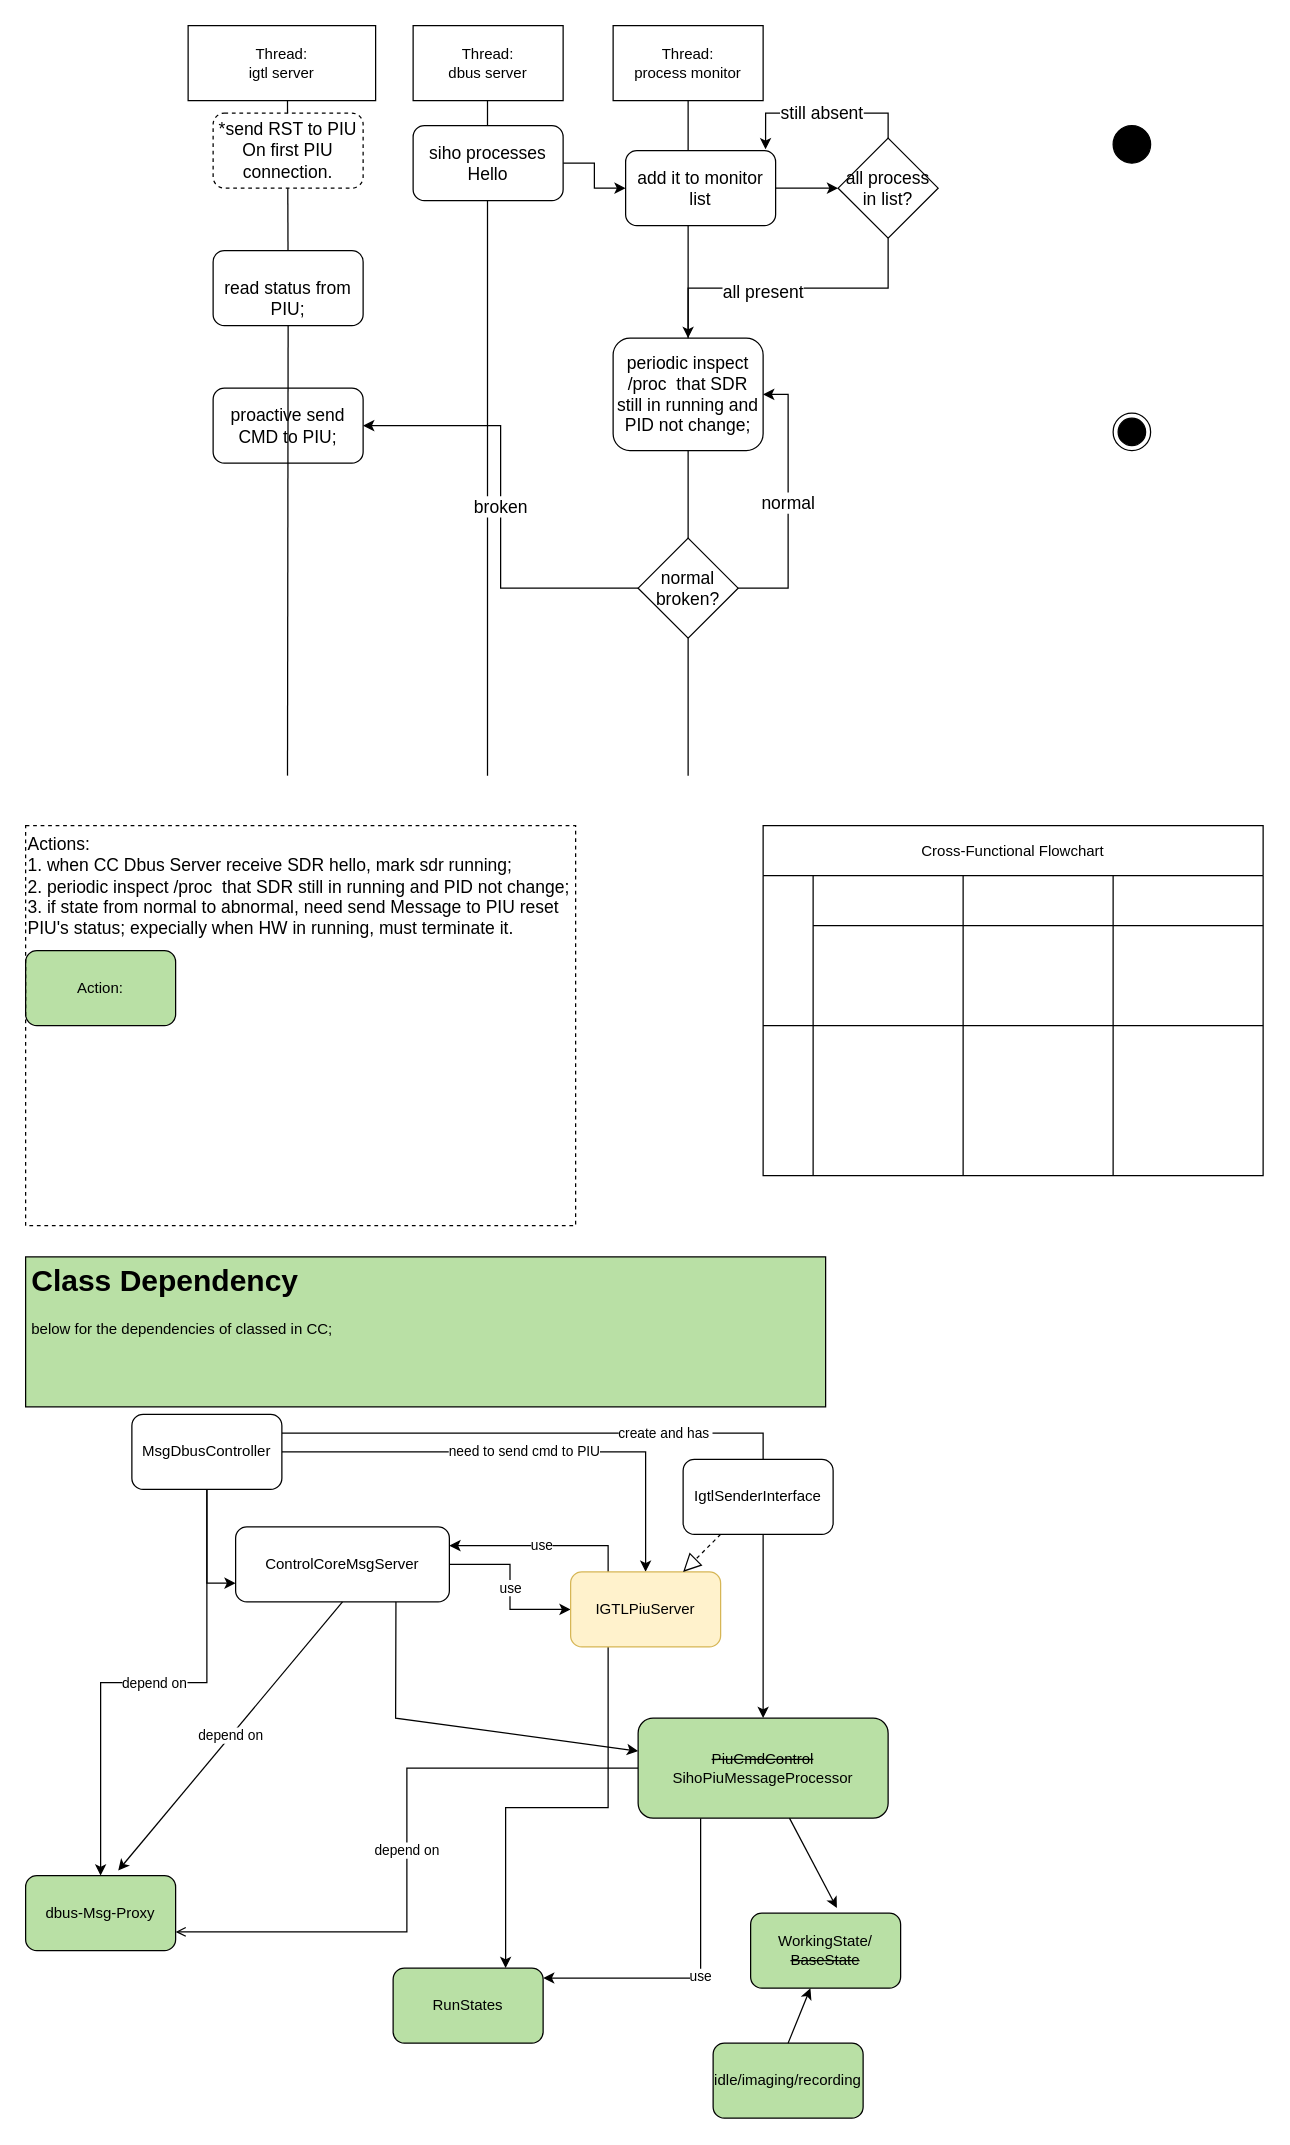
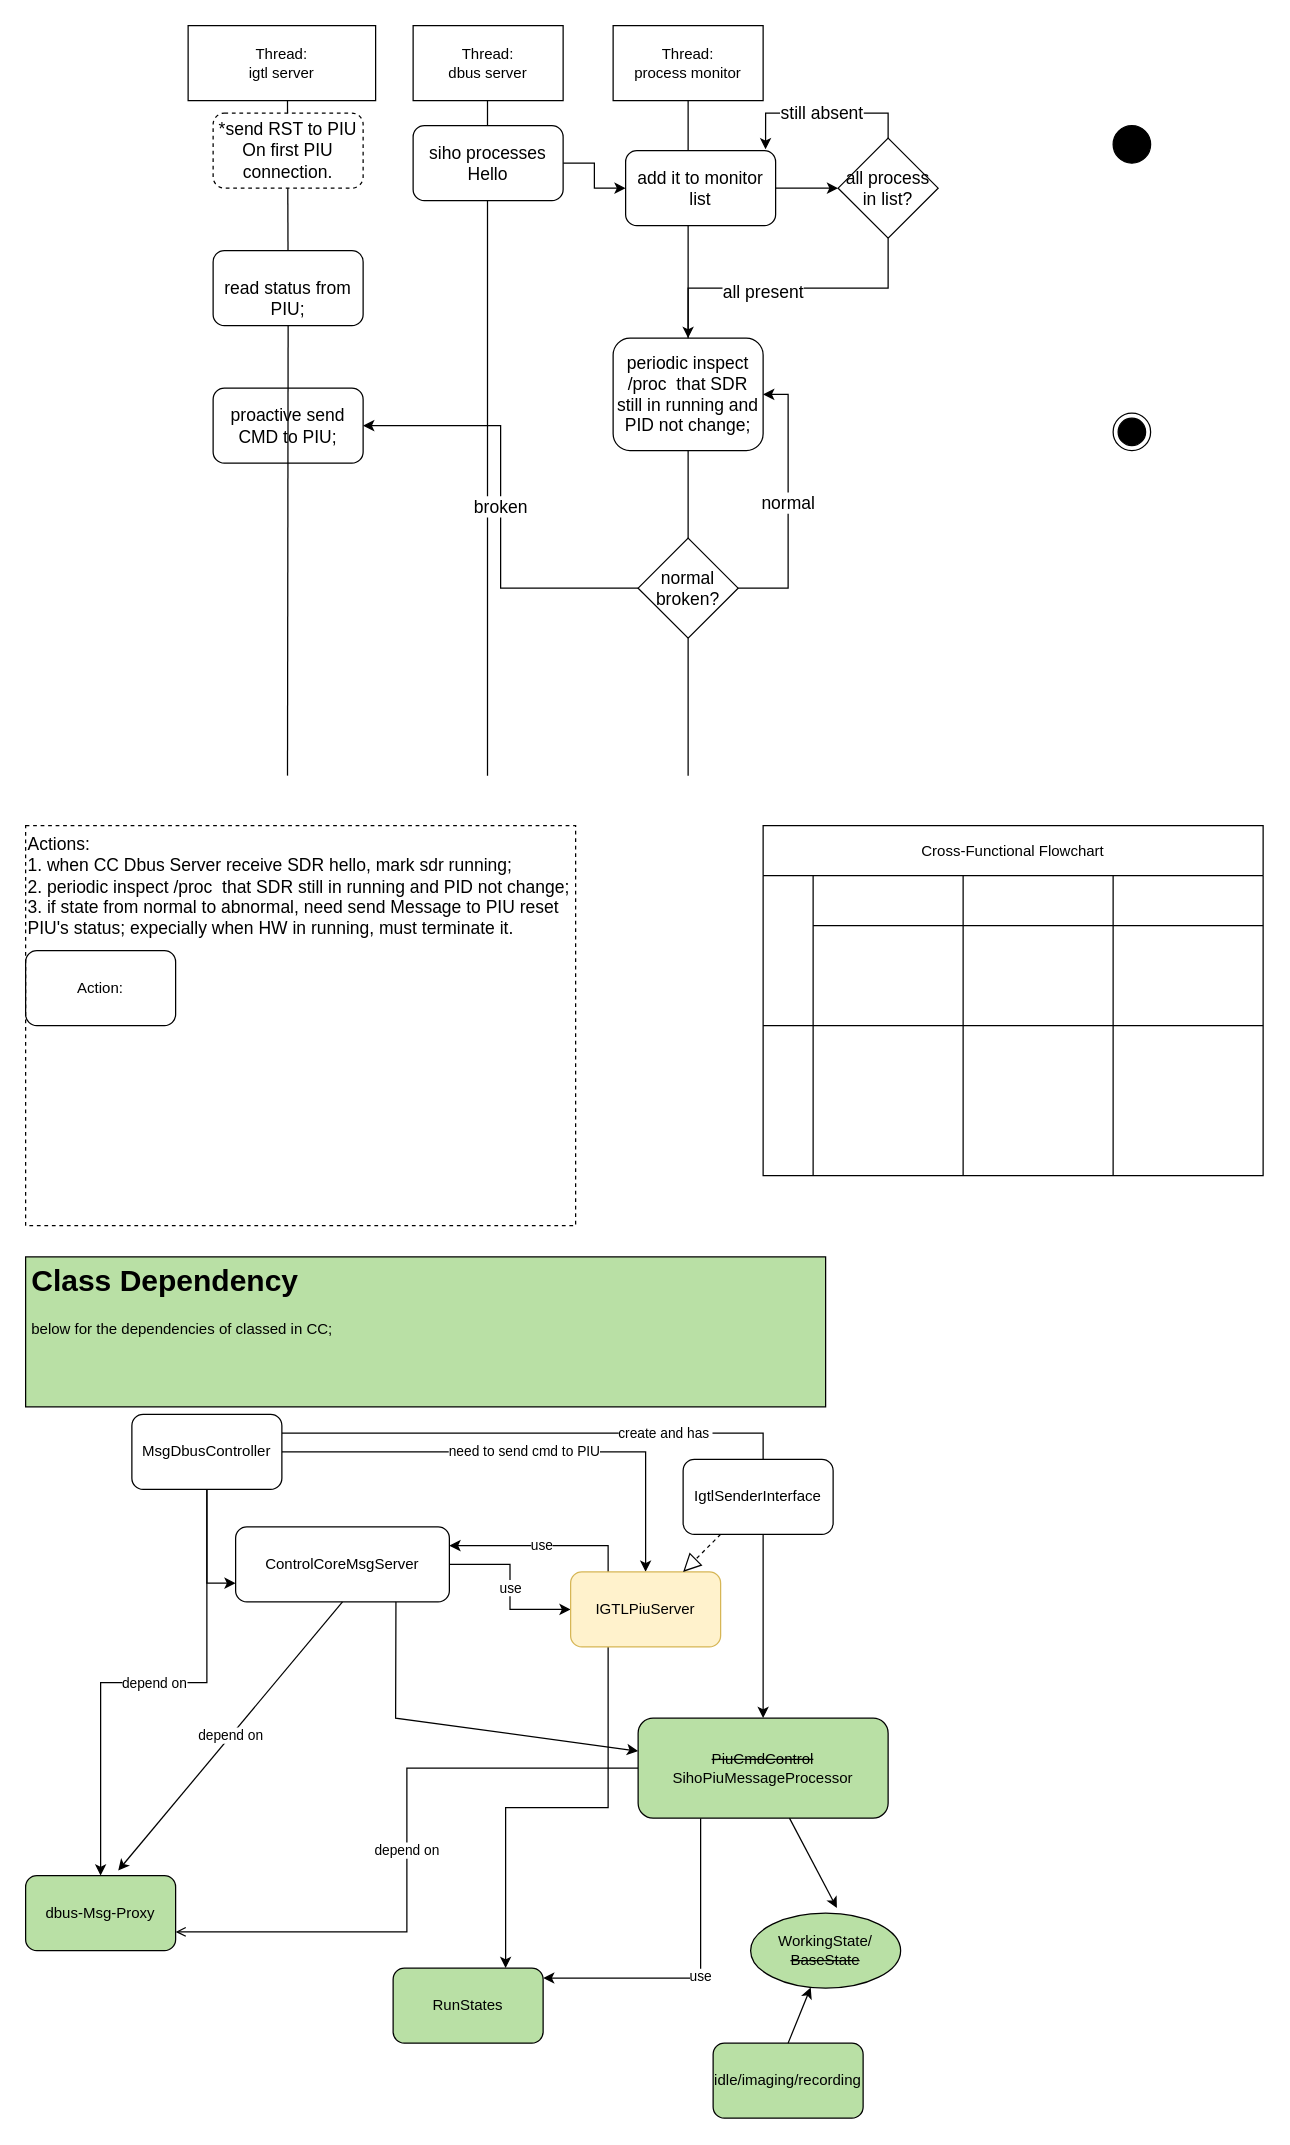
(101, 988) -> (101, 988)
(826, 1951) -> (826, 1951)
